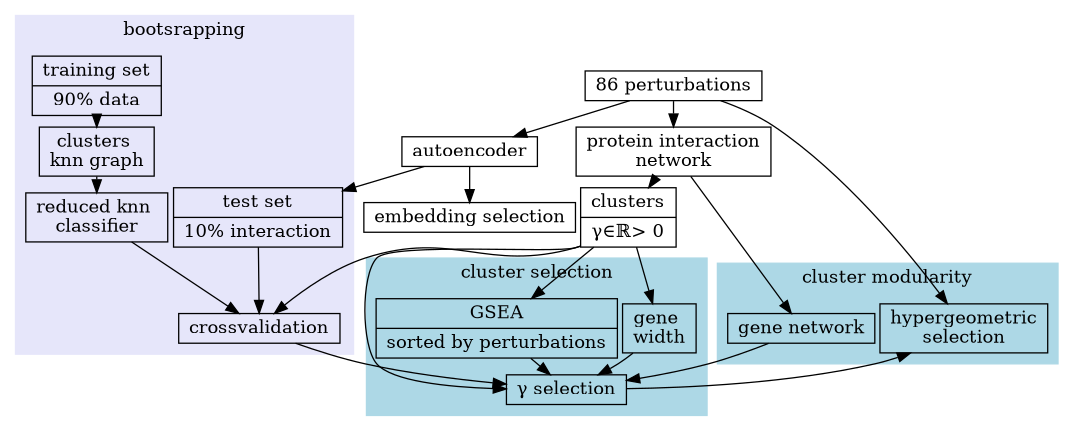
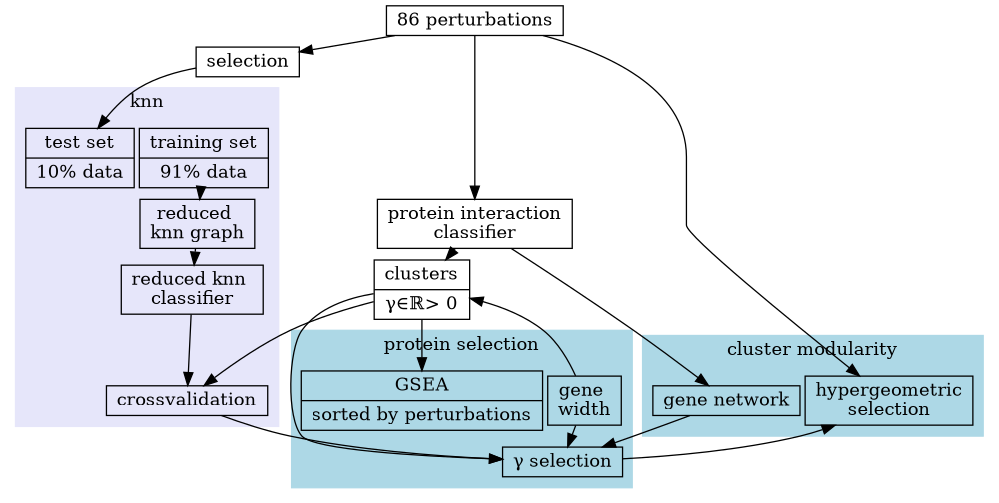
(185, 30) -> (147, 103)
(97, 100) -> (204, 172)
(97, 152) -> (197, 224)
(470, 152) -> (248, 62)
(674, 152) -> (475, 224)
(470, 217) -> none
(258, 232) -> (80, 172)
(643, 269) -> (531, 322)
(537, 273) -> (462, 345)
(259, 274) -> none
(536, 362) -> none
